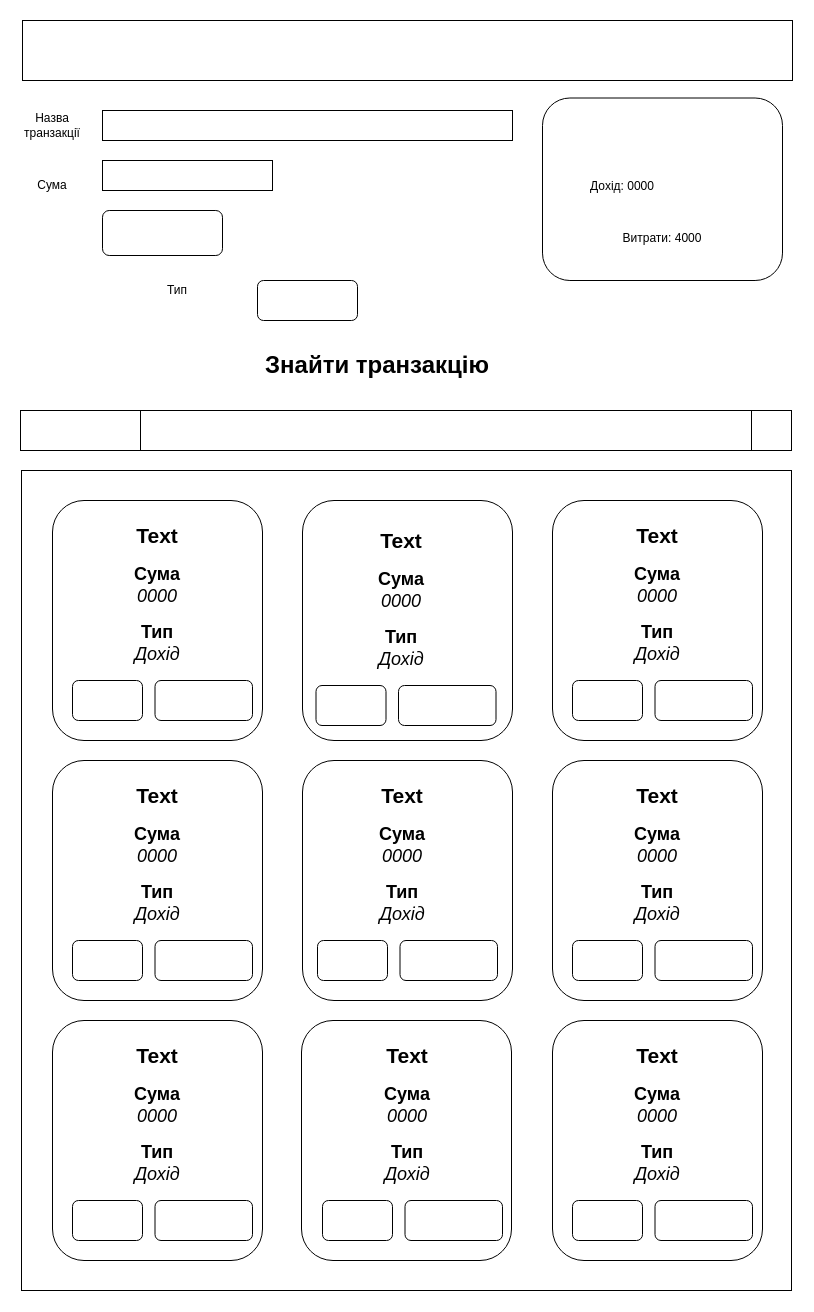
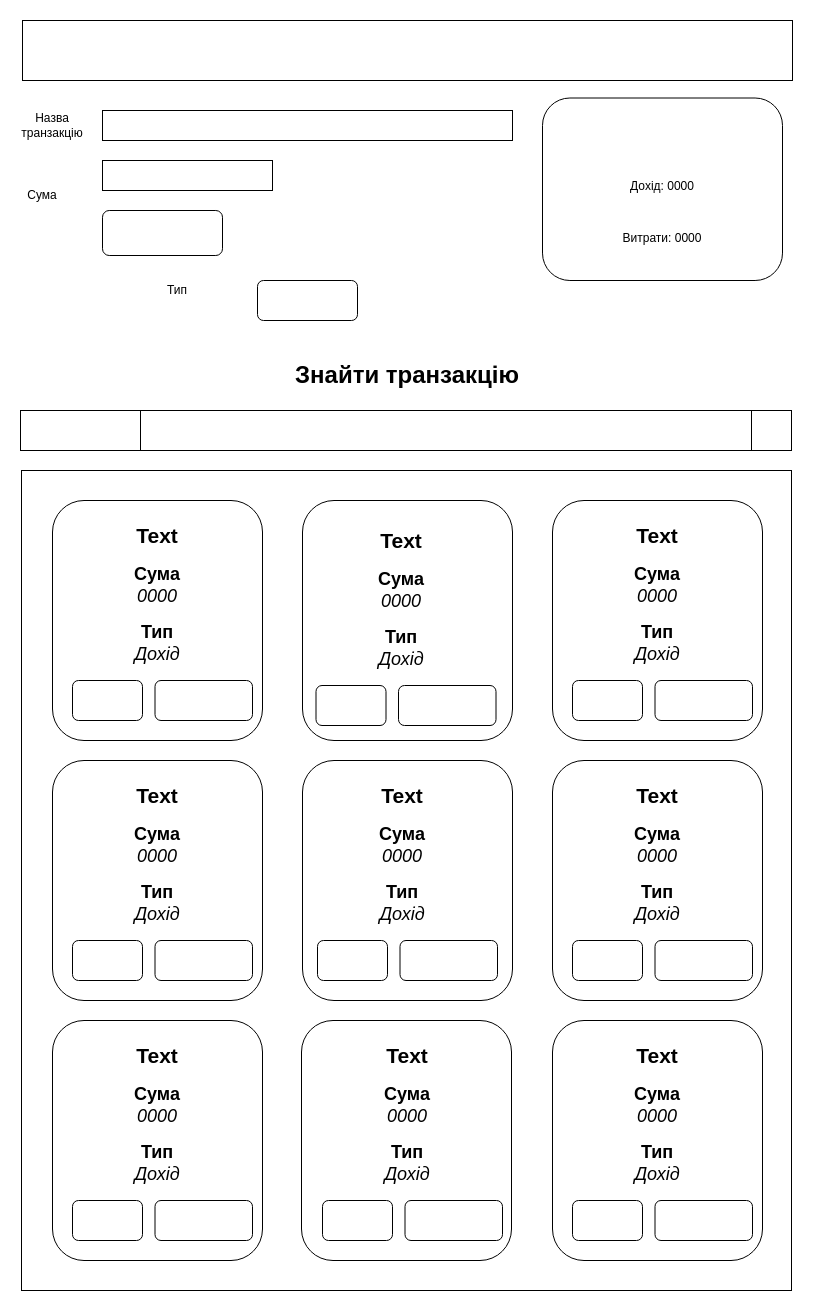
(53, 126) -> (53, 126)
(53, 186) -> (43, 196)
(623, 187) -> (663, 187)
(663, 239) -> (663, 239)
(378, 366) -> (408, 376)
